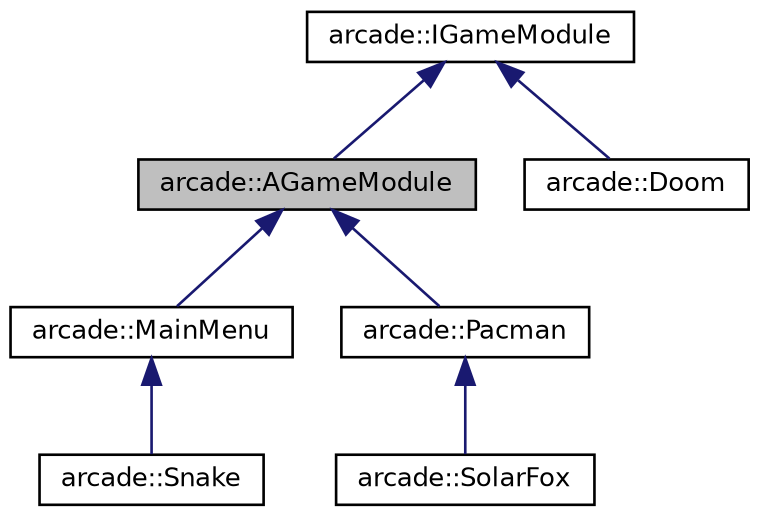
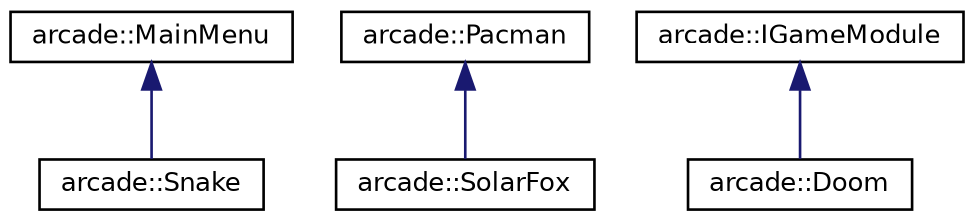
(307, 185) -> none
